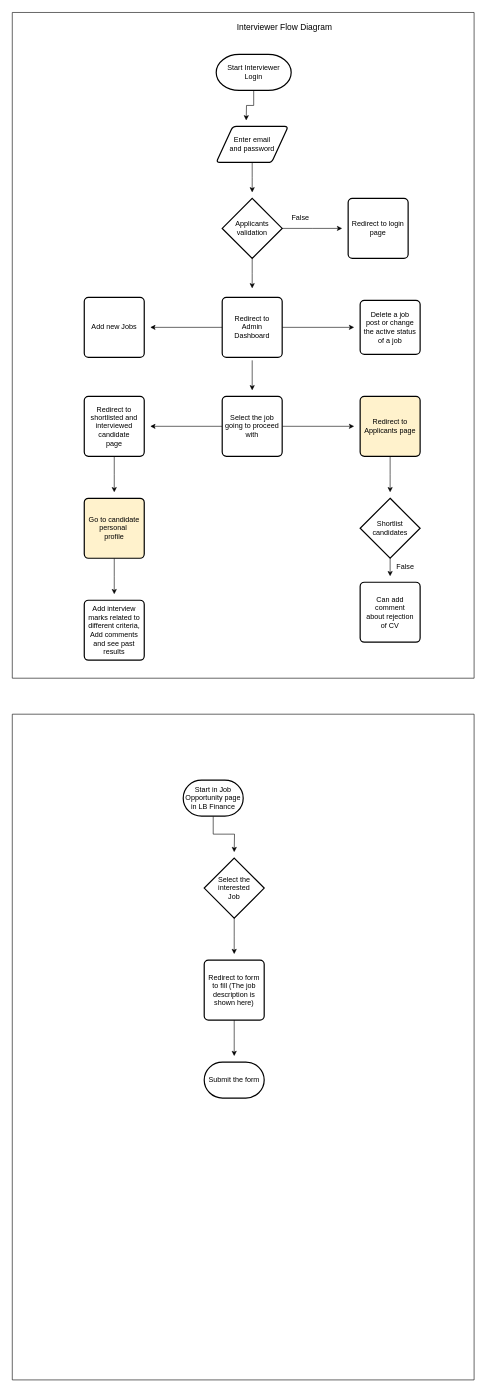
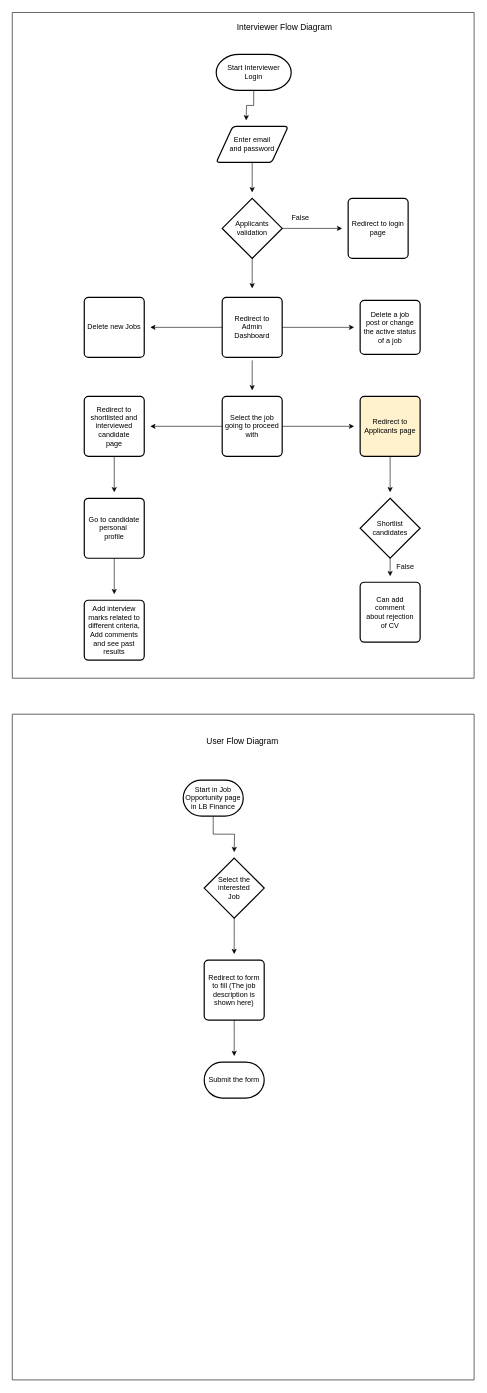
(114, 327) -> (114, 327)
(114, 528) -> (114, 528)
none -> (243, 741)
